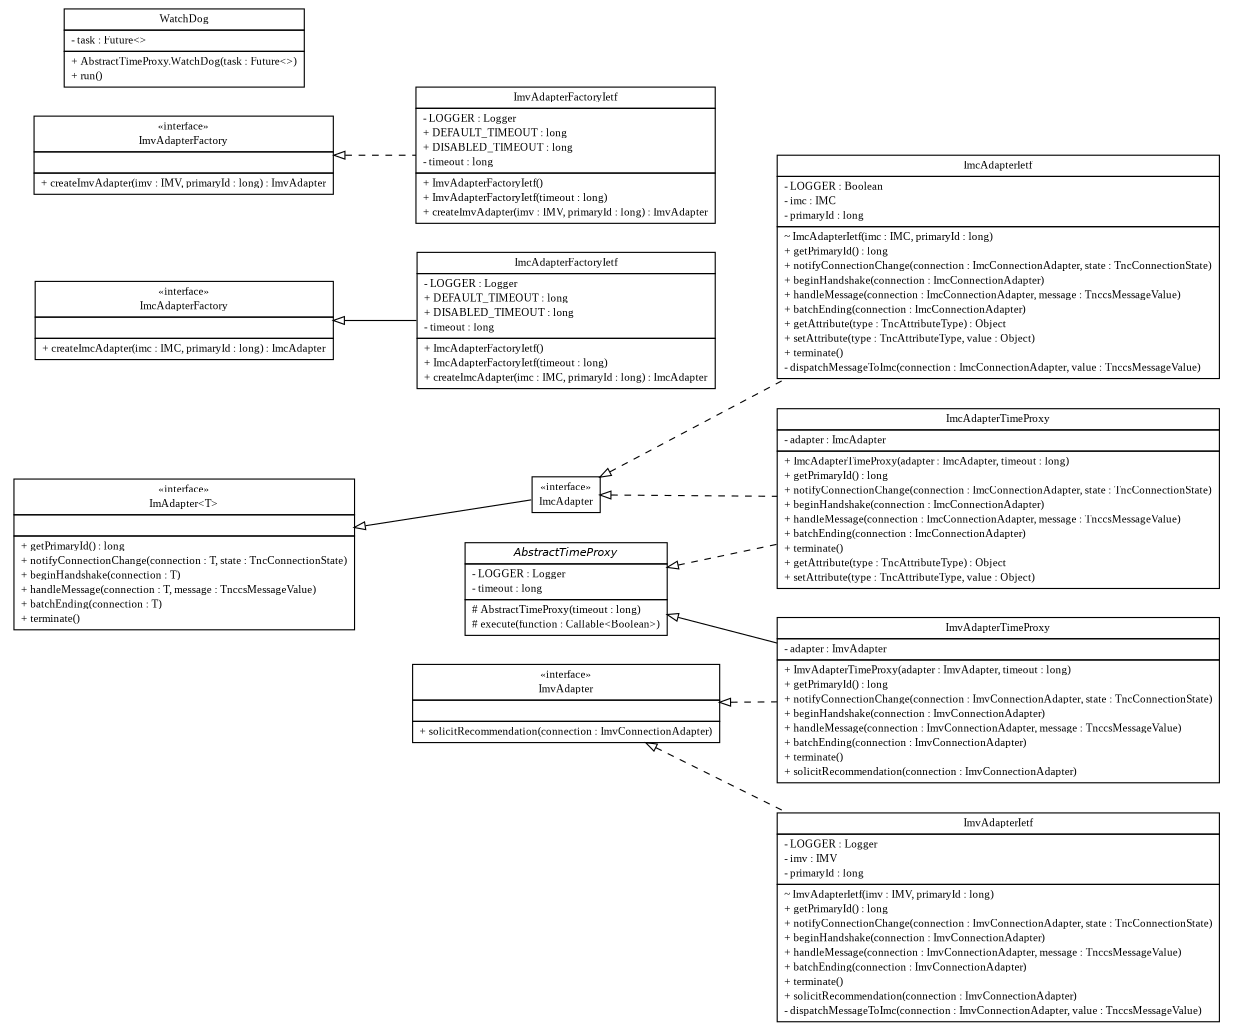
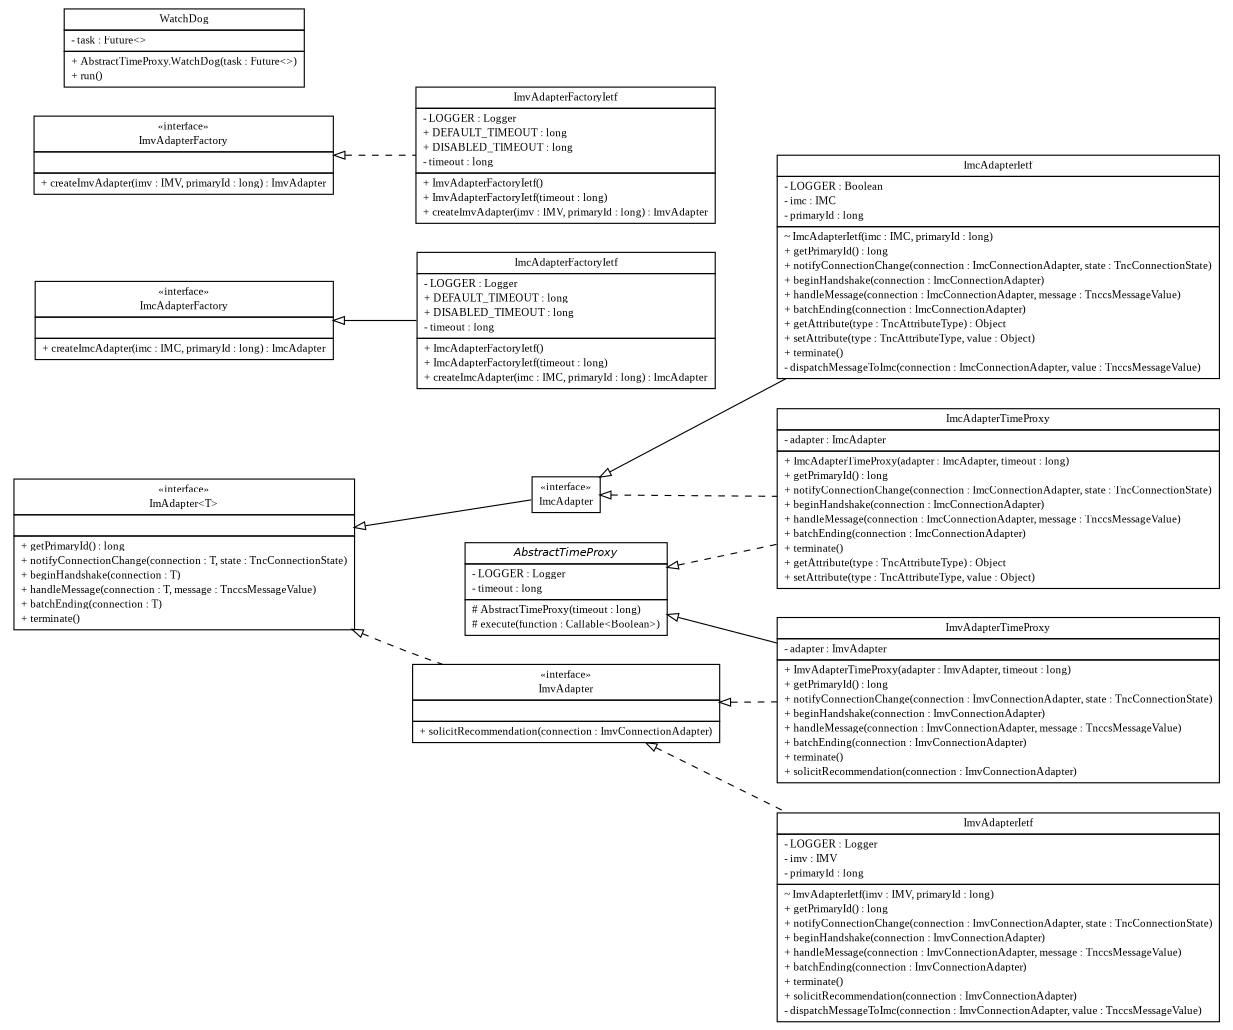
(698, 425) -> (698, 425)
none -> (402, 650)
